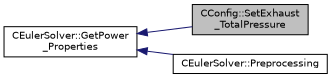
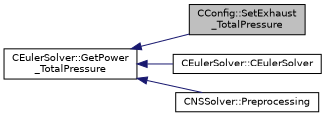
(70, 42) -> (70, 64)
(250, 64) -> (247, 64)
none -> (247, 102)
